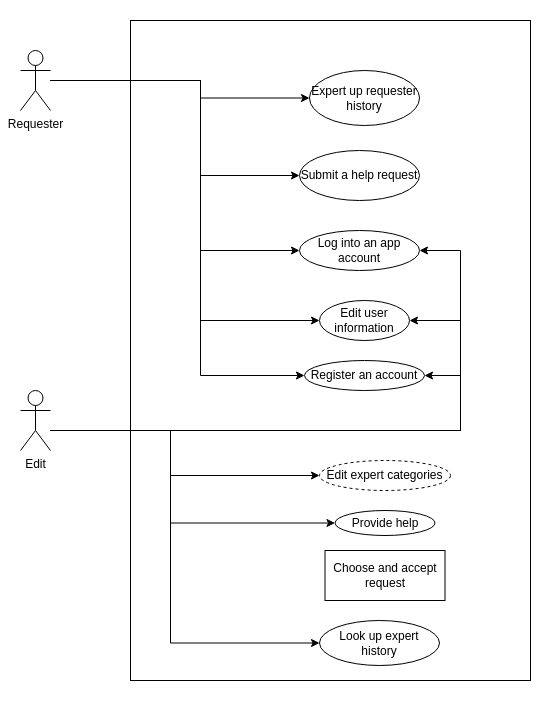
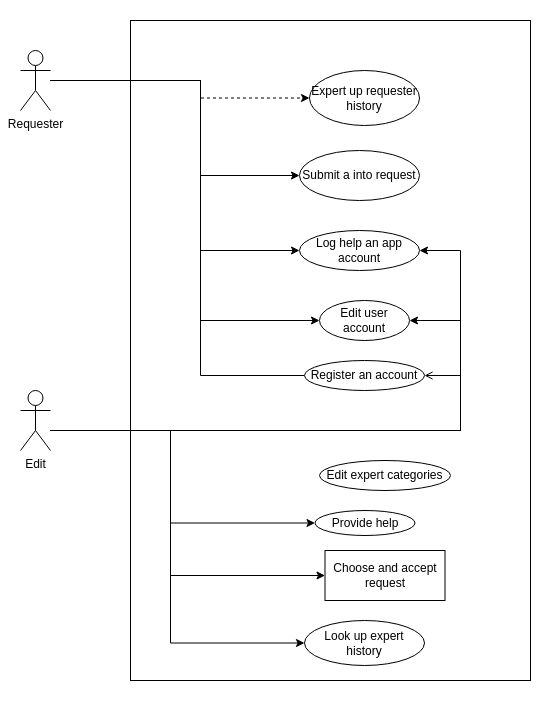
(252, 98) -> (252, 98)
(360, 176) -> (360, 176)
(360, 251) -> (360, 251)
(365, 321) -> (365, 321)
(296, 376) -> (298, 376)
(433, 376) -> (431, 376)
(242, 476) -> none
(385, 476) -> (385, 476)
(385, 523) -> (365, 523)
none -> (245, 576)
(380, 643) -> (365, 643)
